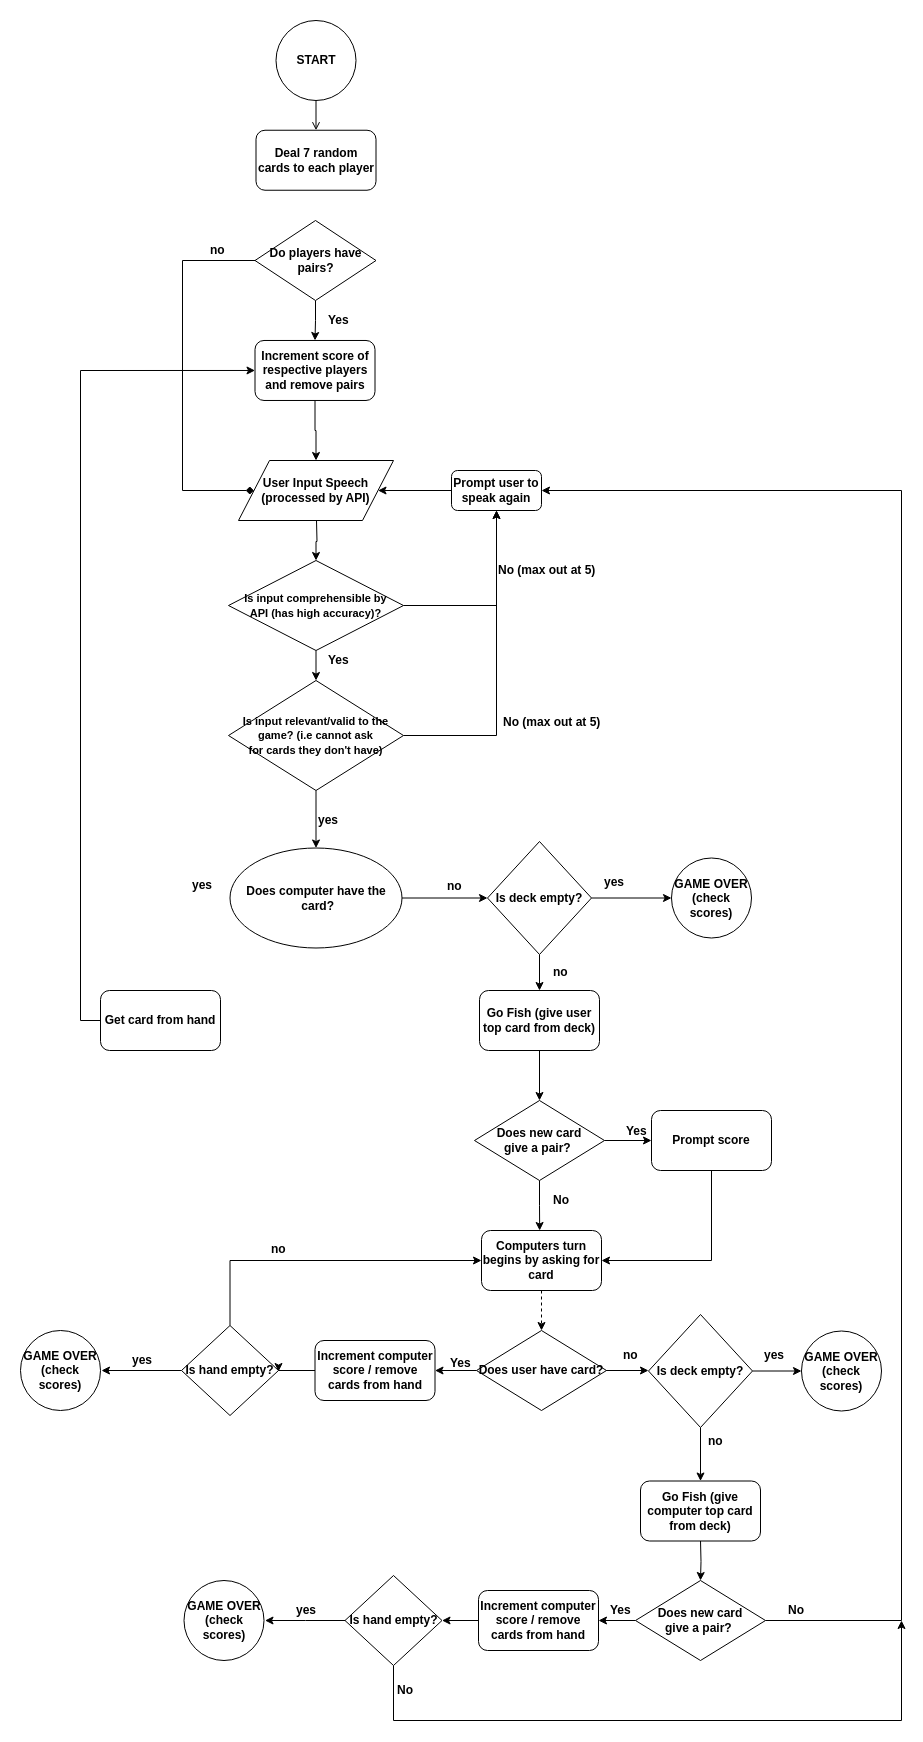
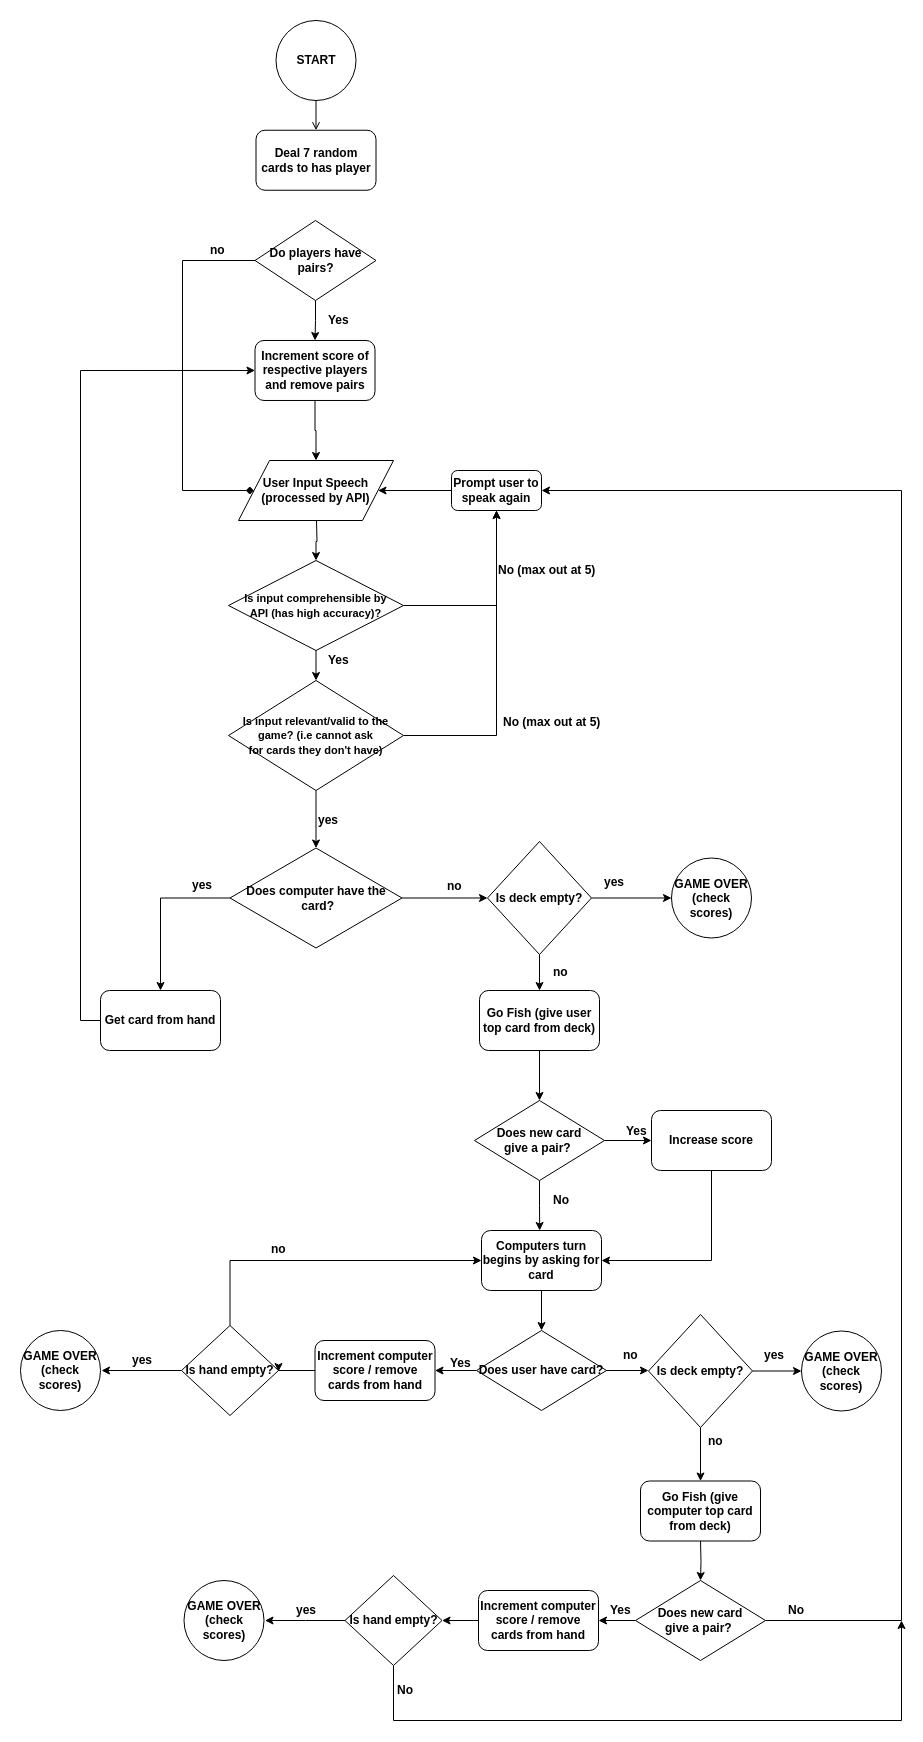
(317, 161) -> (317, 161)
(316, 898) -> (316, 898)
none -> (161, 906)
(712, 1141) -> (712, 1141)
(542, 1307) -> (542, 1307)
